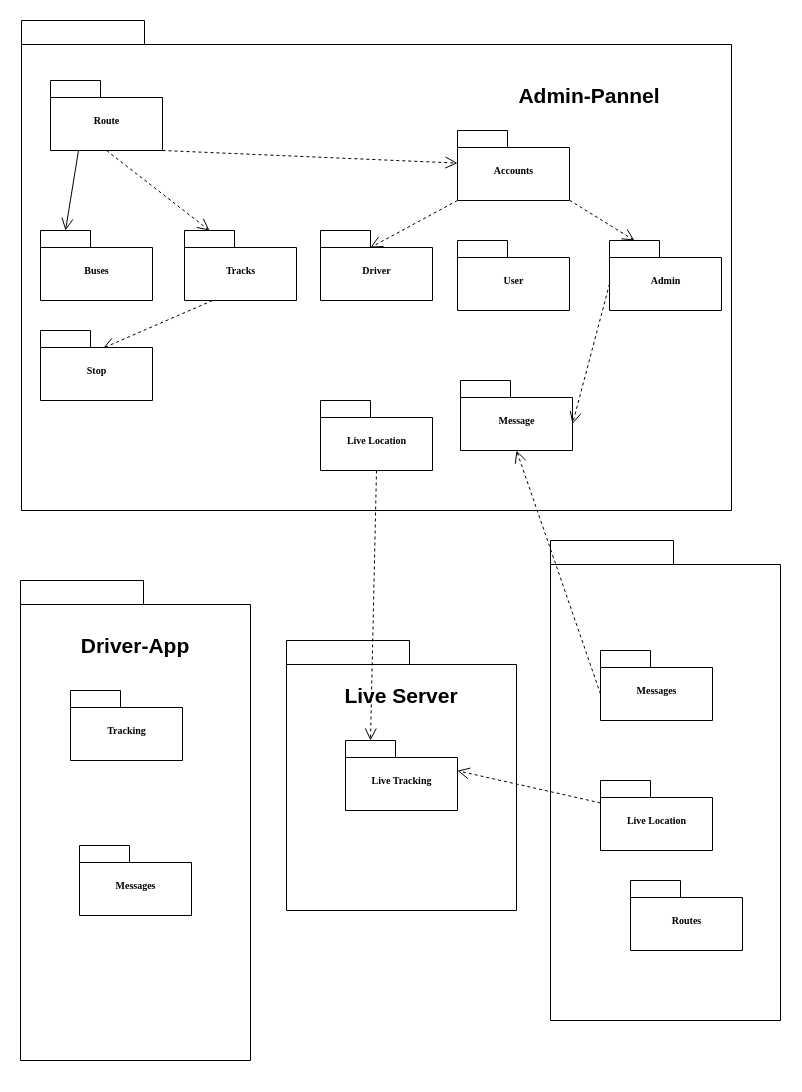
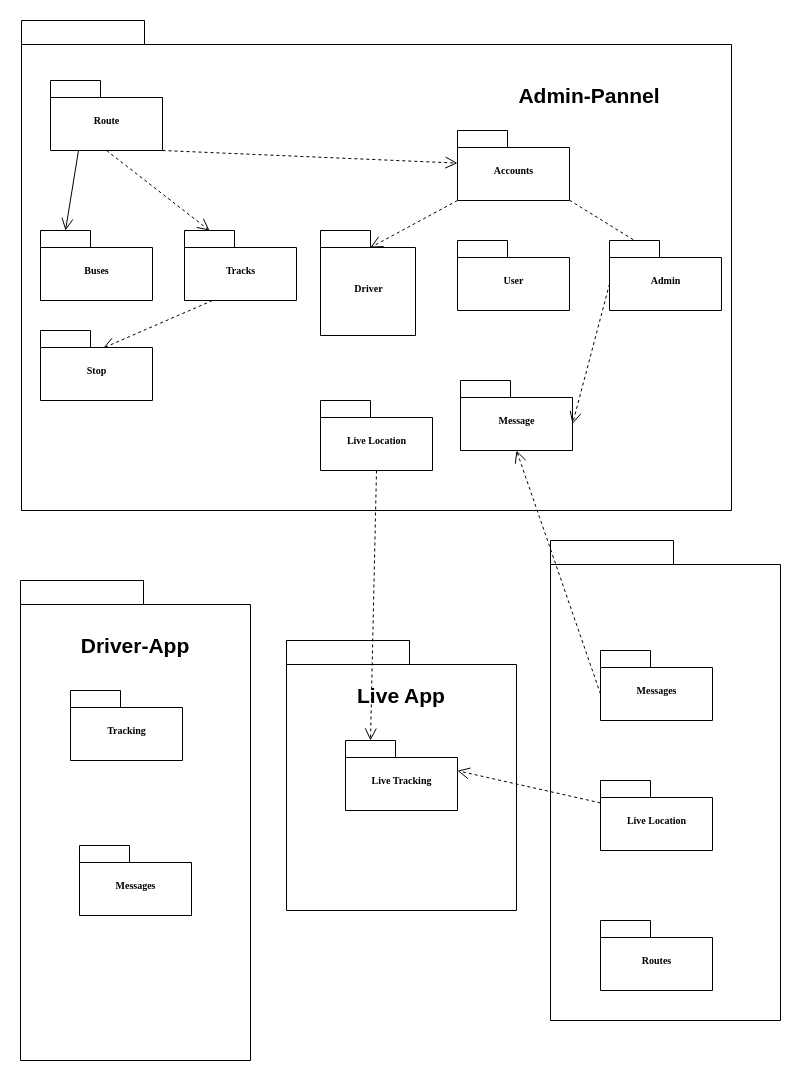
(630, 238) -> (631, 238)
(377, 266) -> (368, 283)
(402, 696) -> (402, 696)
(687, 916) -> (657, 956)
